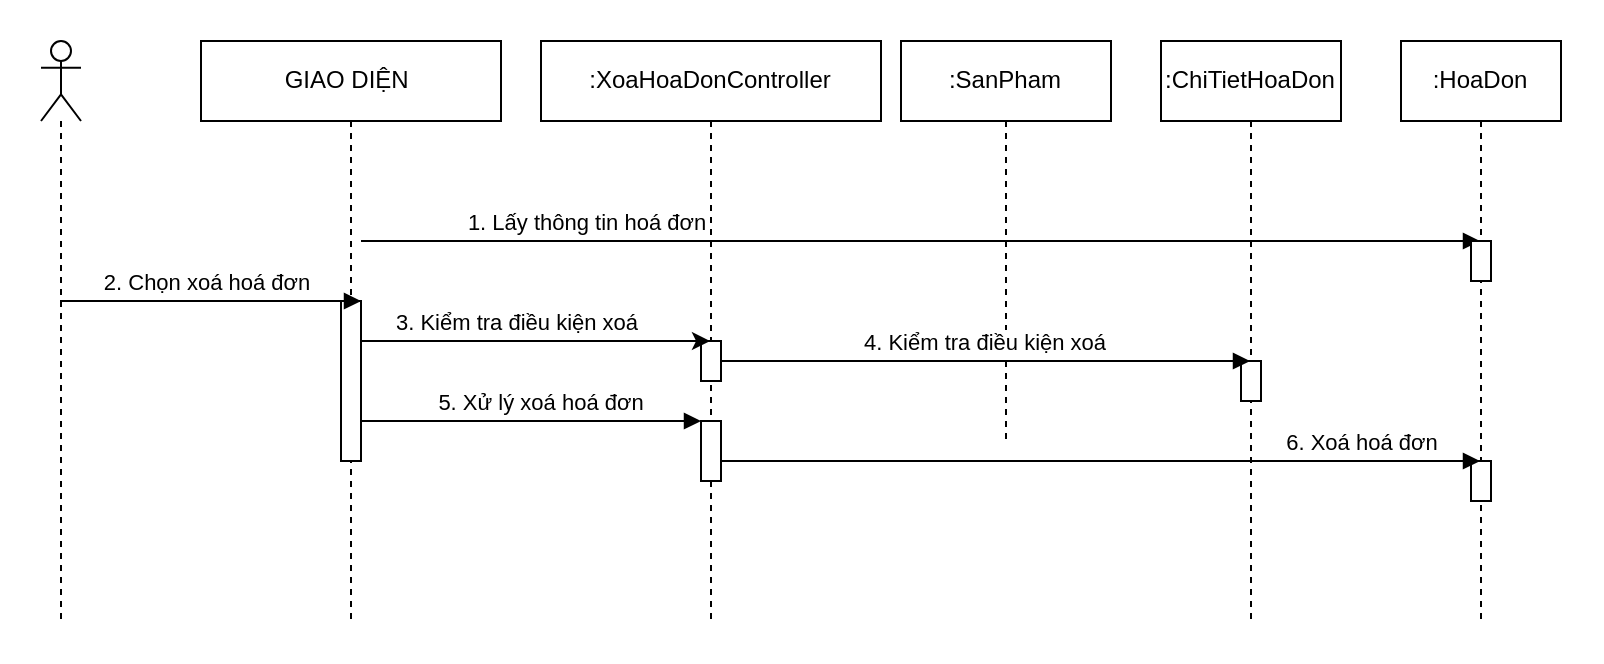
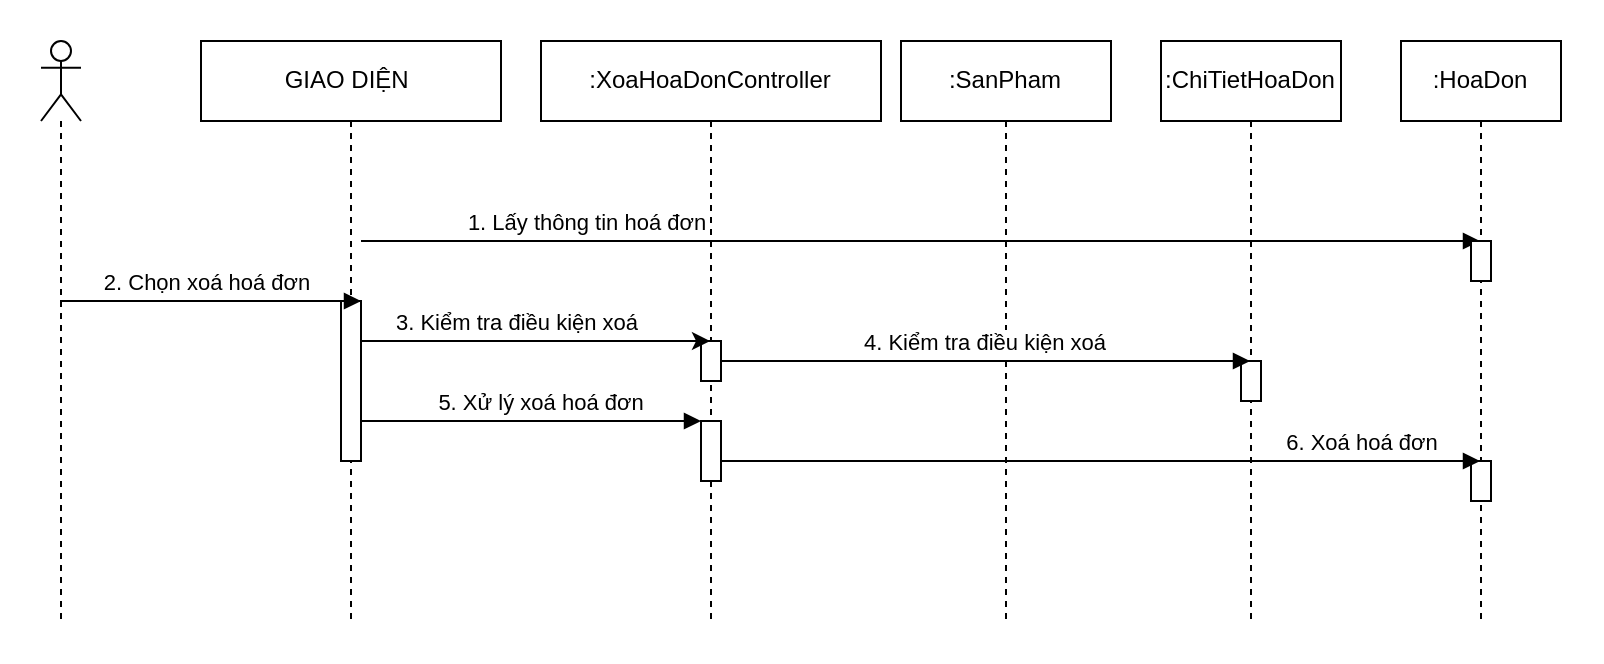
(1006, 241) -> (1006, 331)
